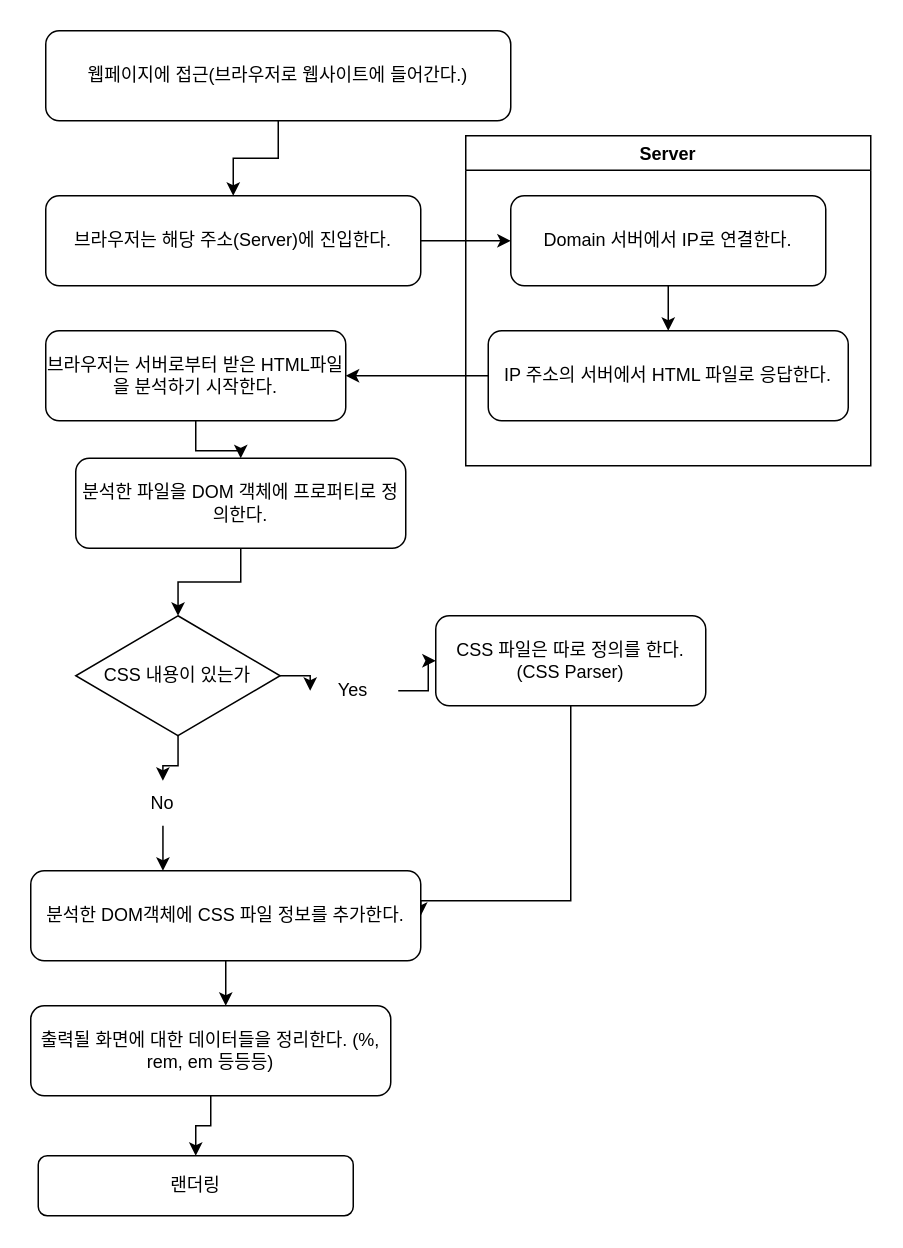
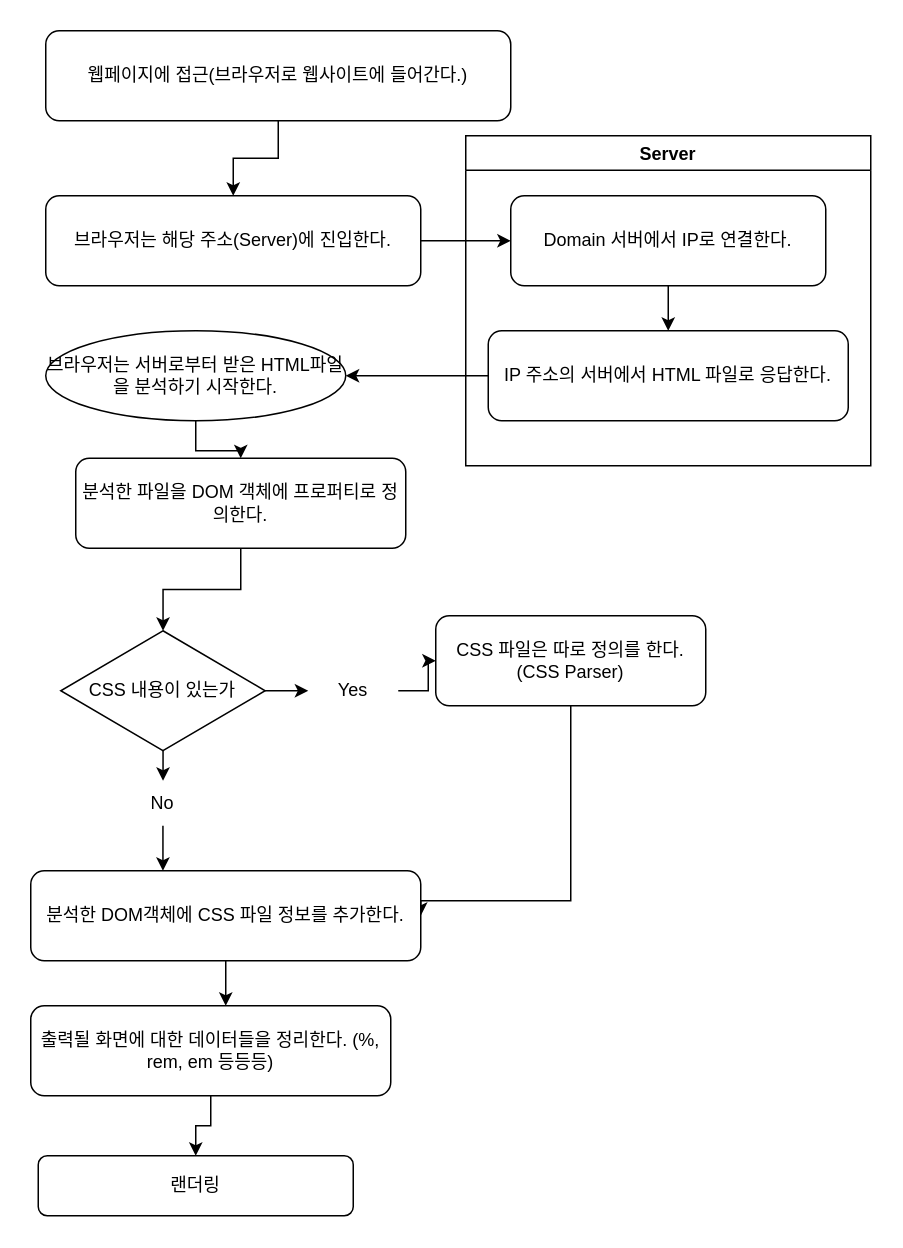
(196, 376) -> (196, 376)
(178, 676) -> (163, 691)
